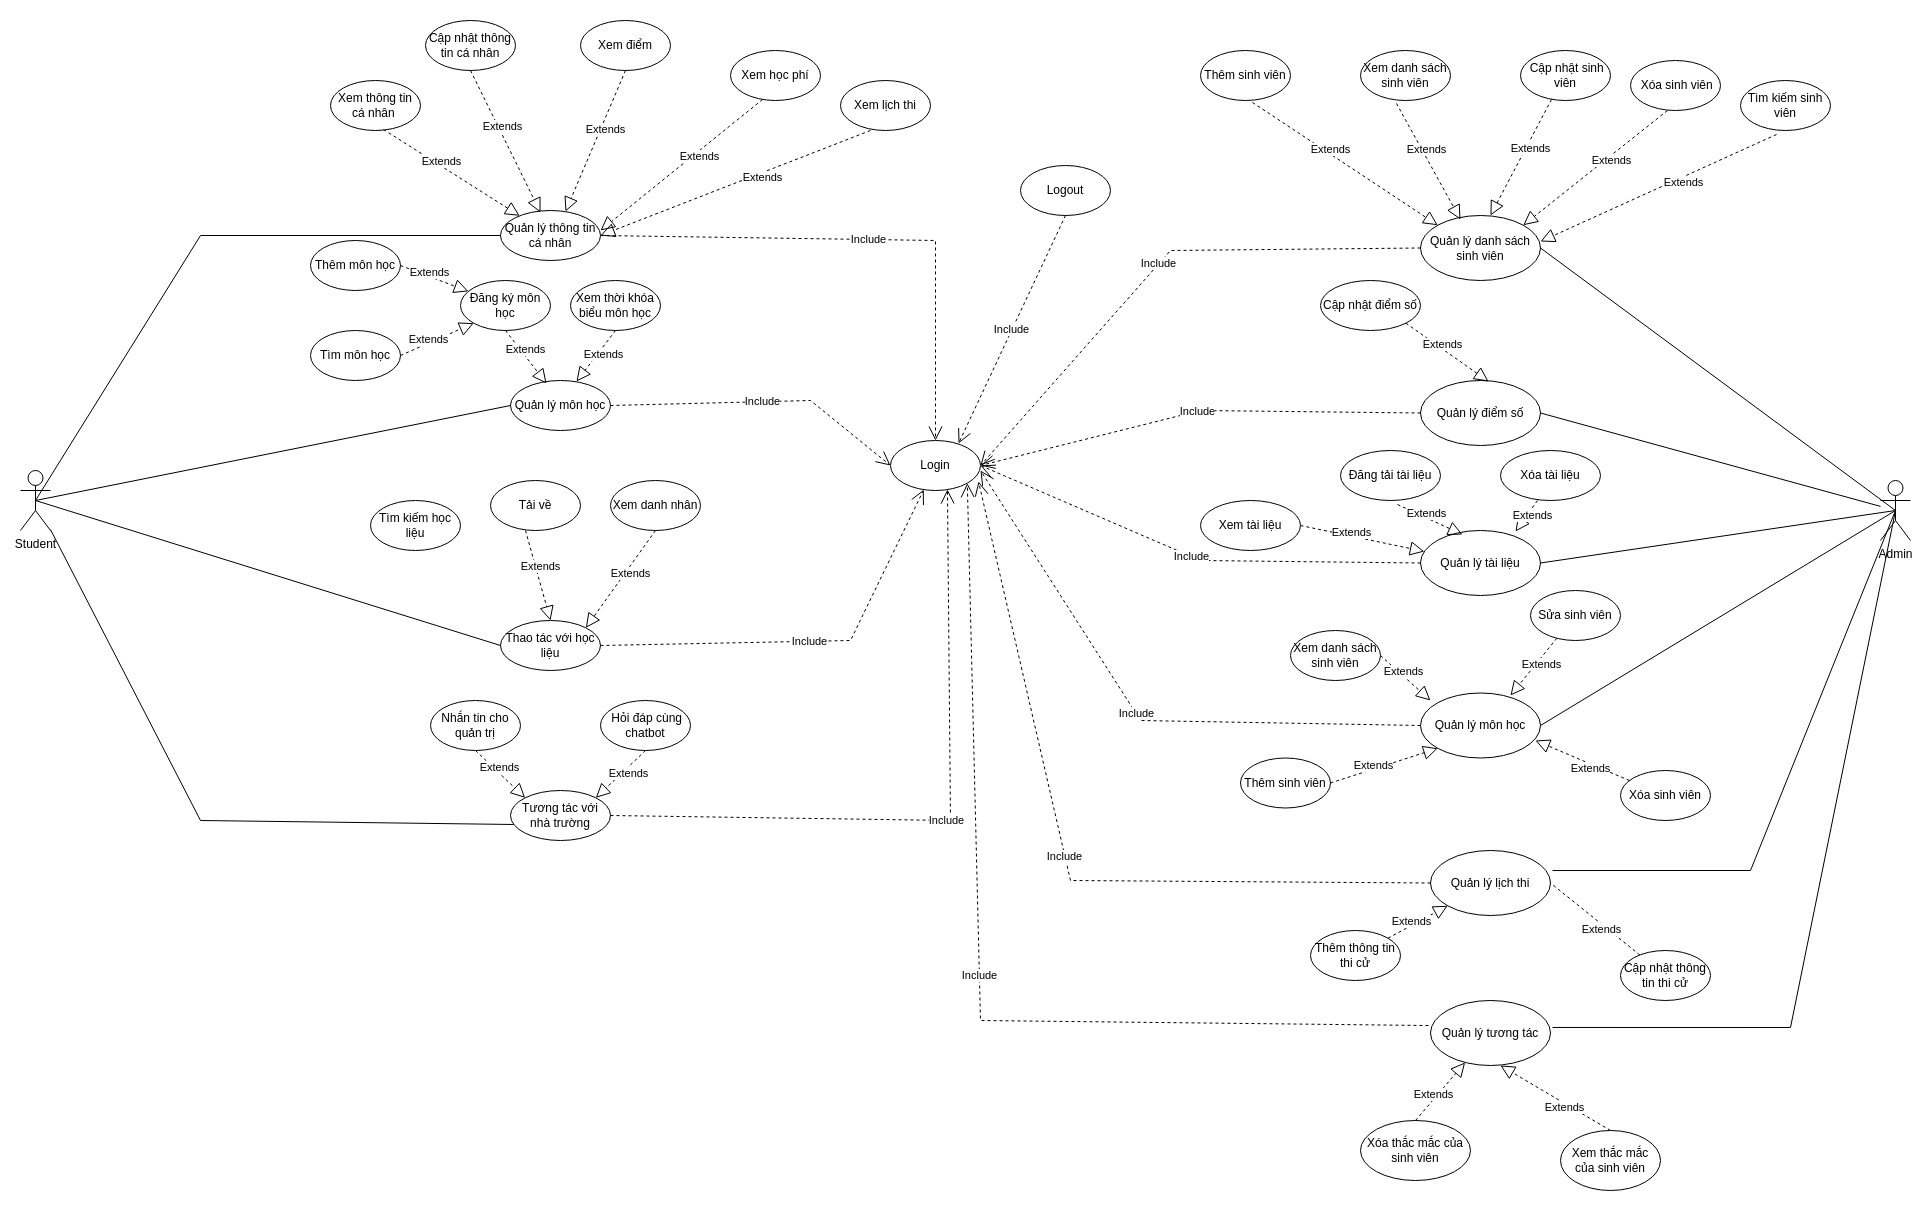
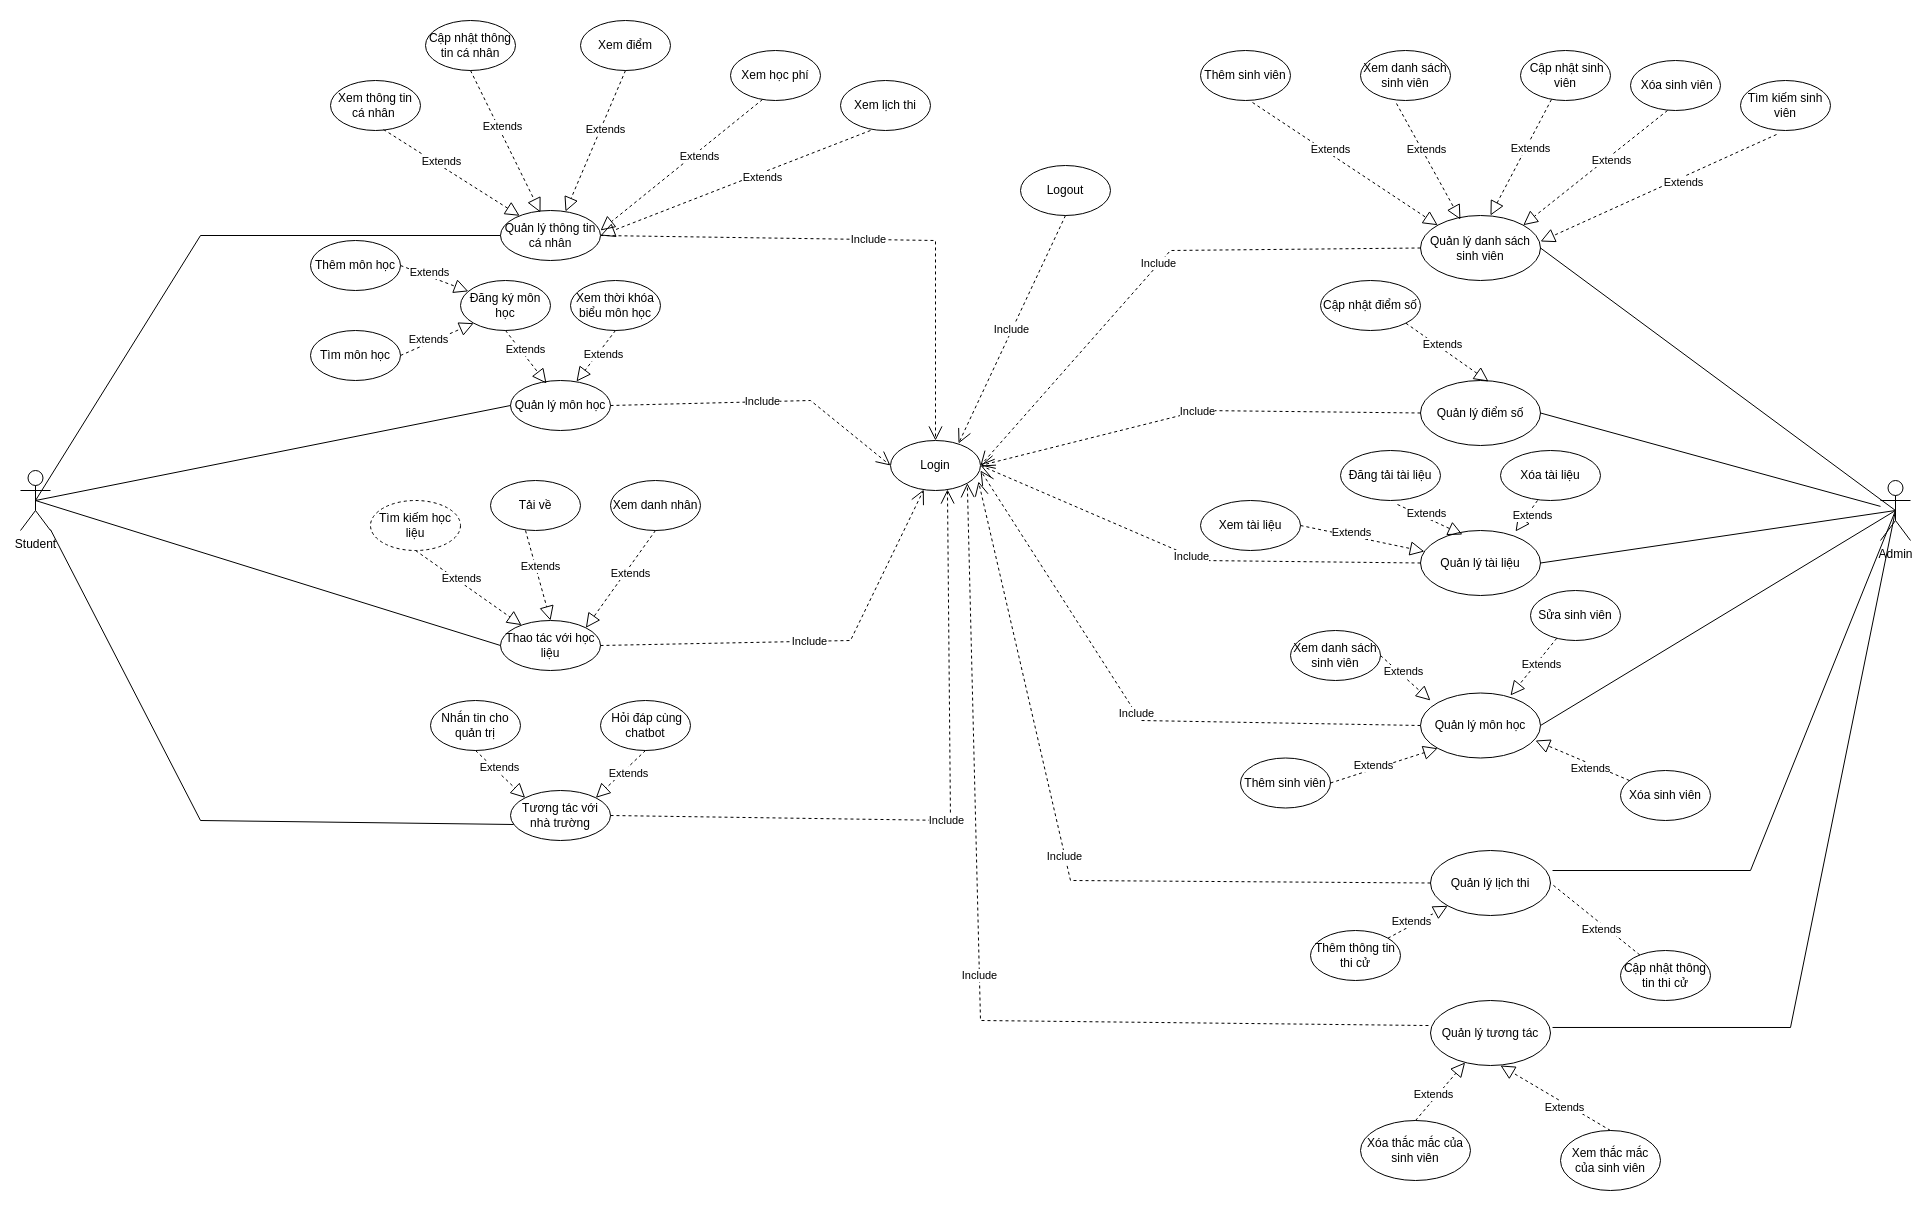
(416, 526) -> (416, 526)
none -> (462, 583)
